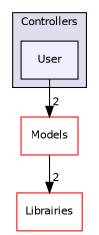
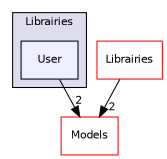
(50, 23) -> (50, 23)
(50, 169) -> (112, 93)
